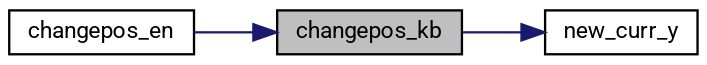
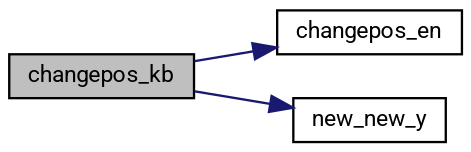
(224, 32) -> (224, 56)
(621, 32) -> (370, 120)
